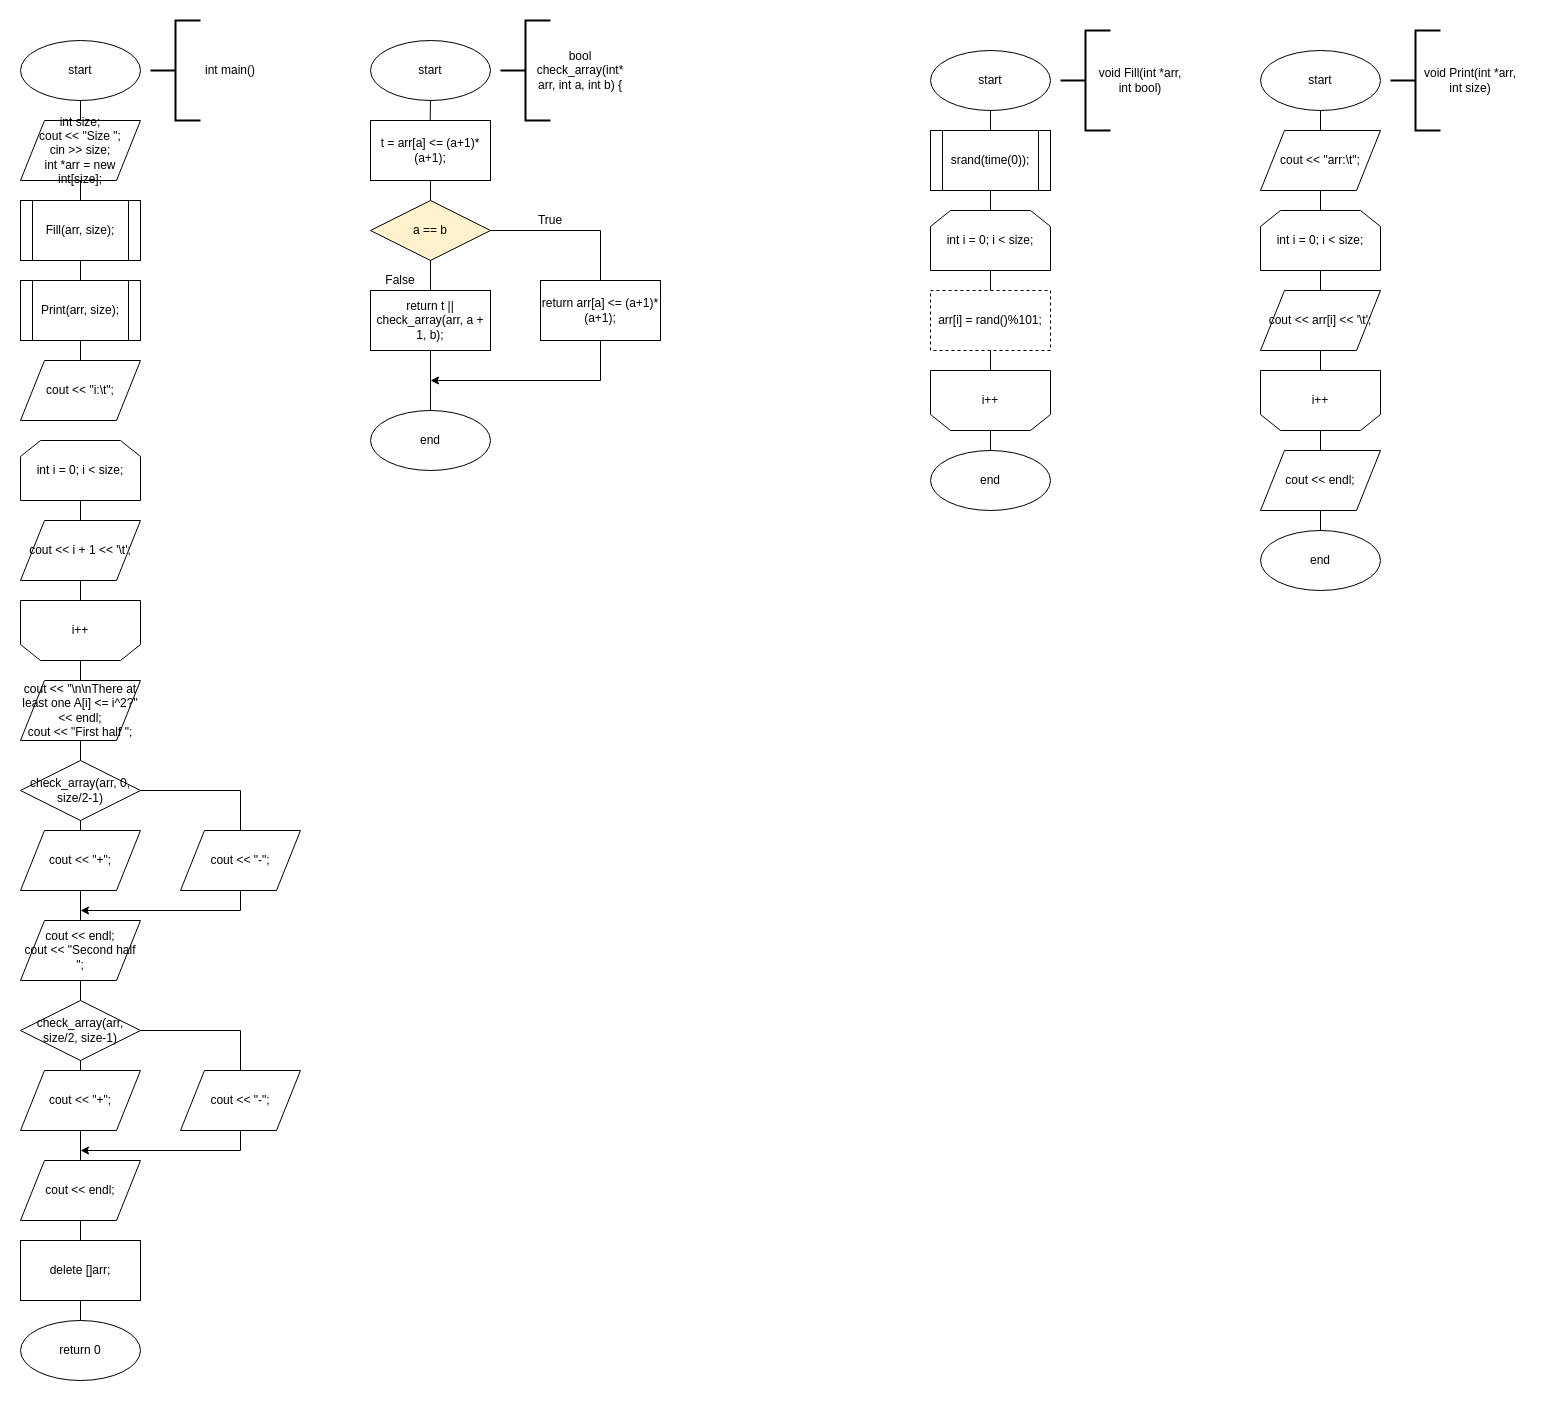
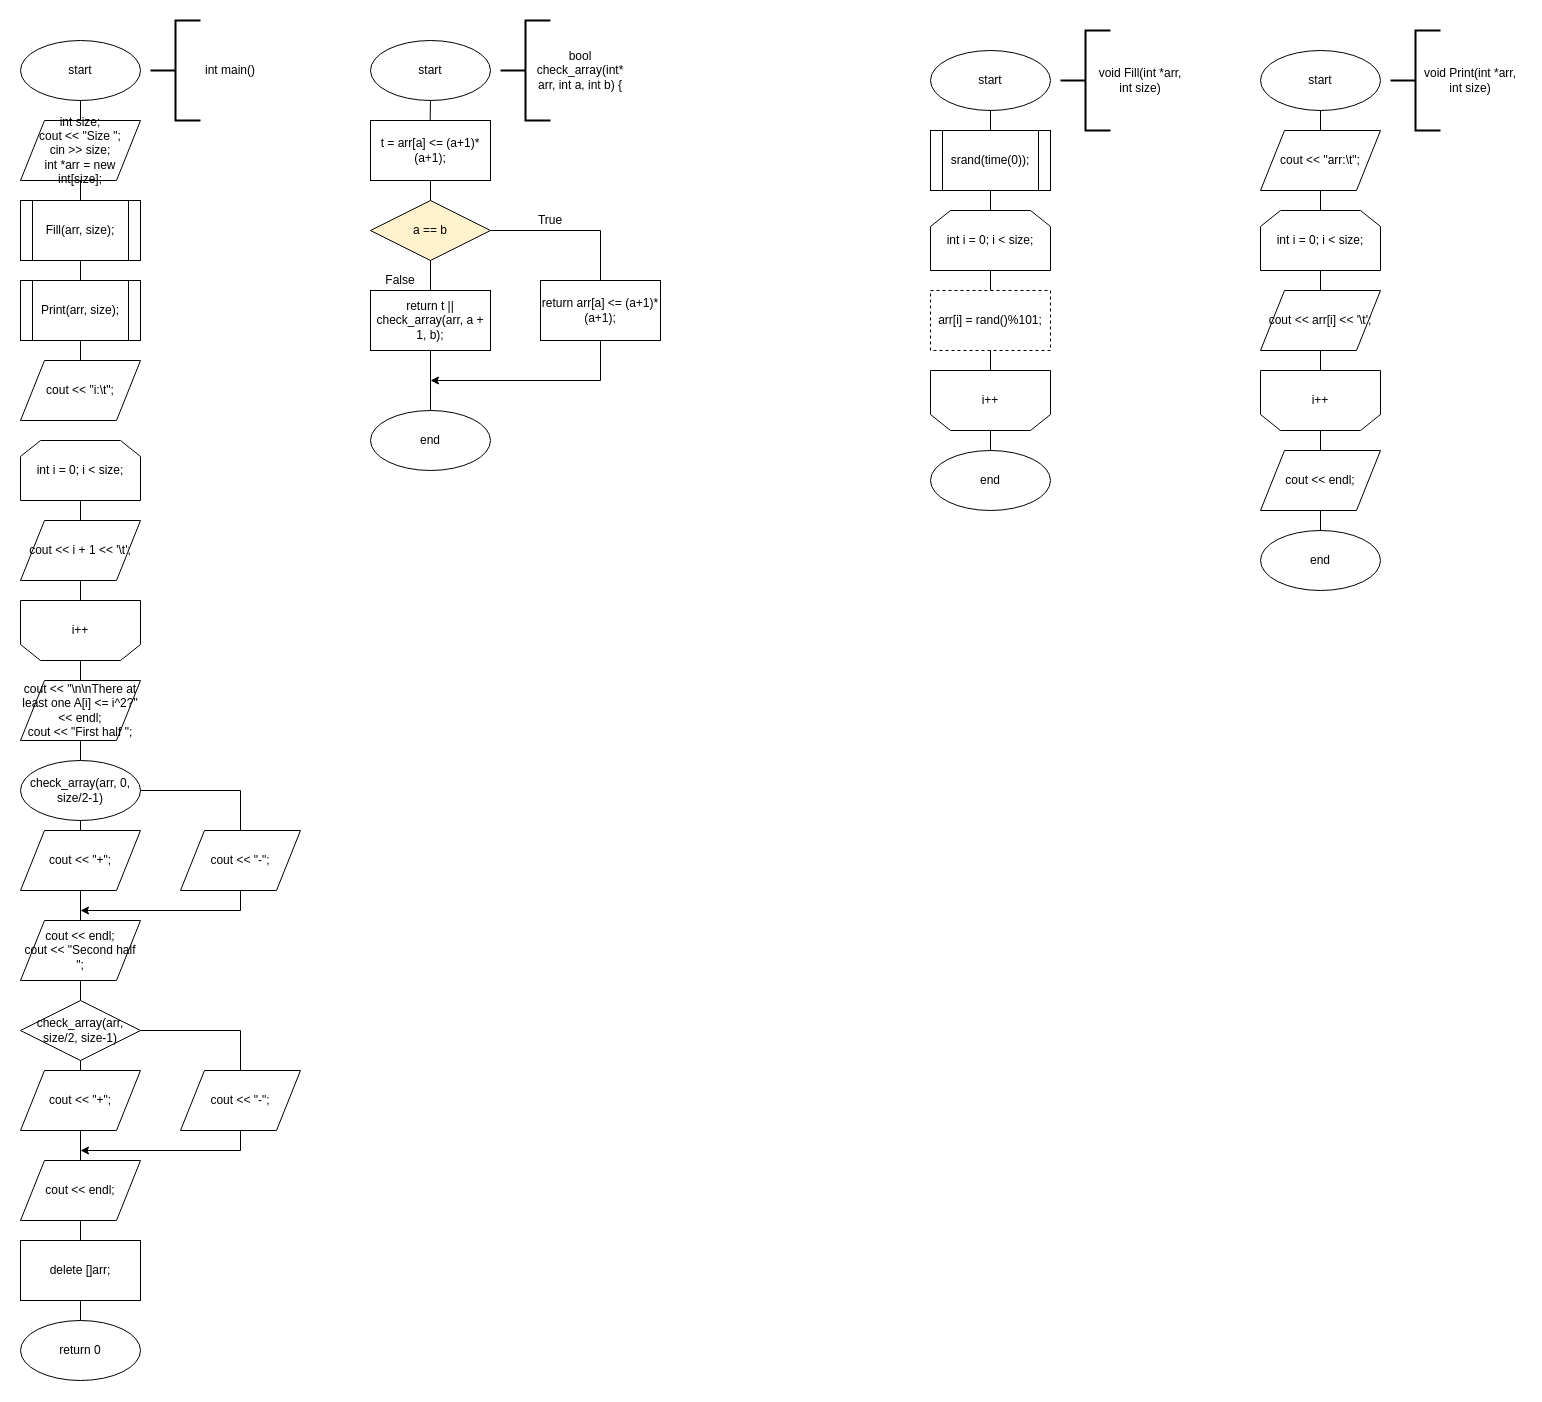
(1141, 81) -> (1141, 81)
(81, 791) -> (81, 791)
